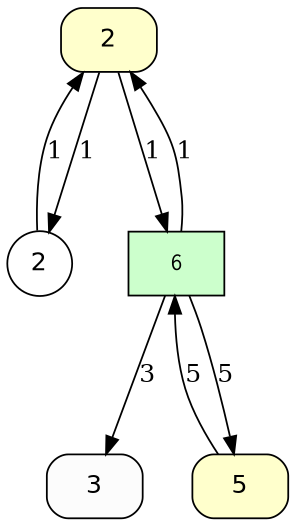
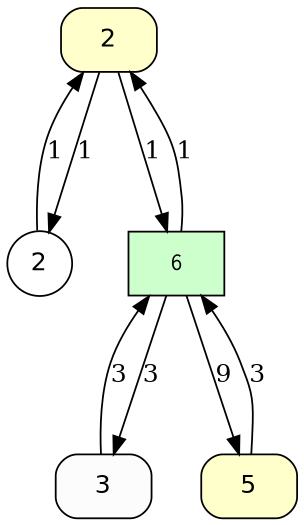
(194, 375) -> (258, 375)
(226, 375) -> (224, 375)
none -> (106, 379)
